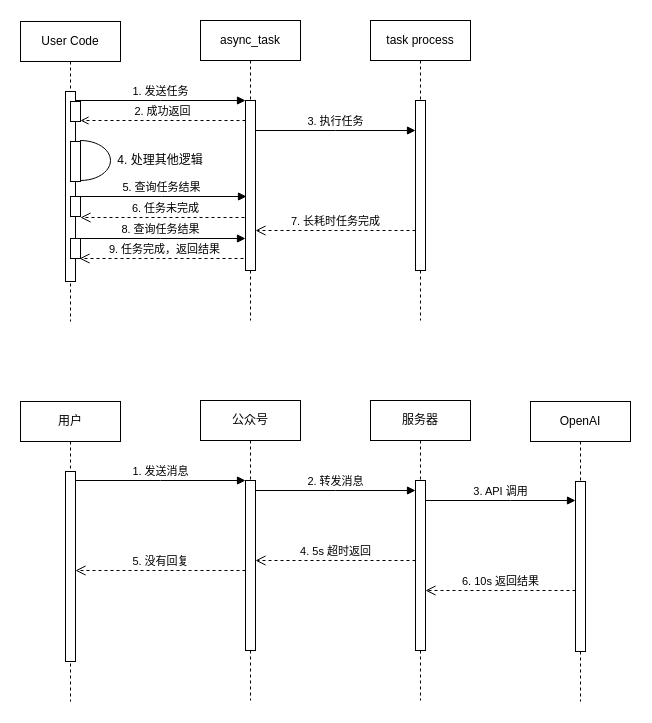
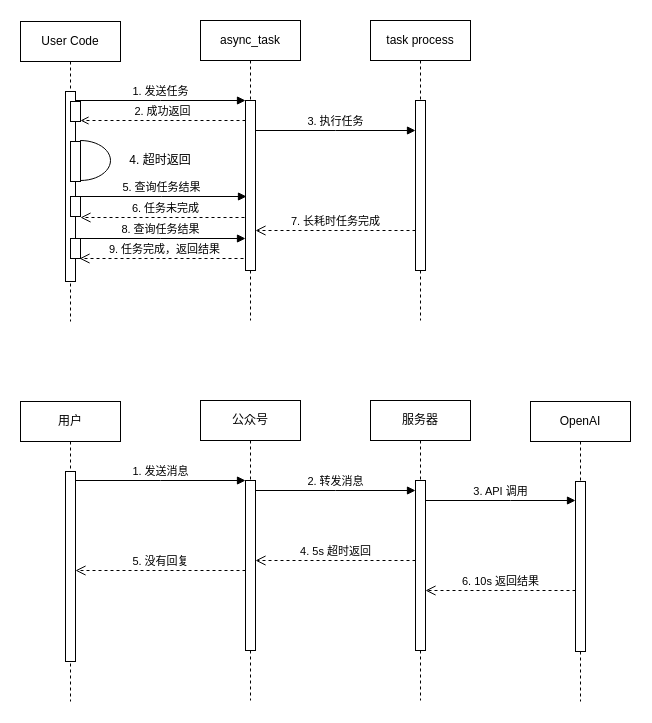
(161, 161) -> (161, 161)
